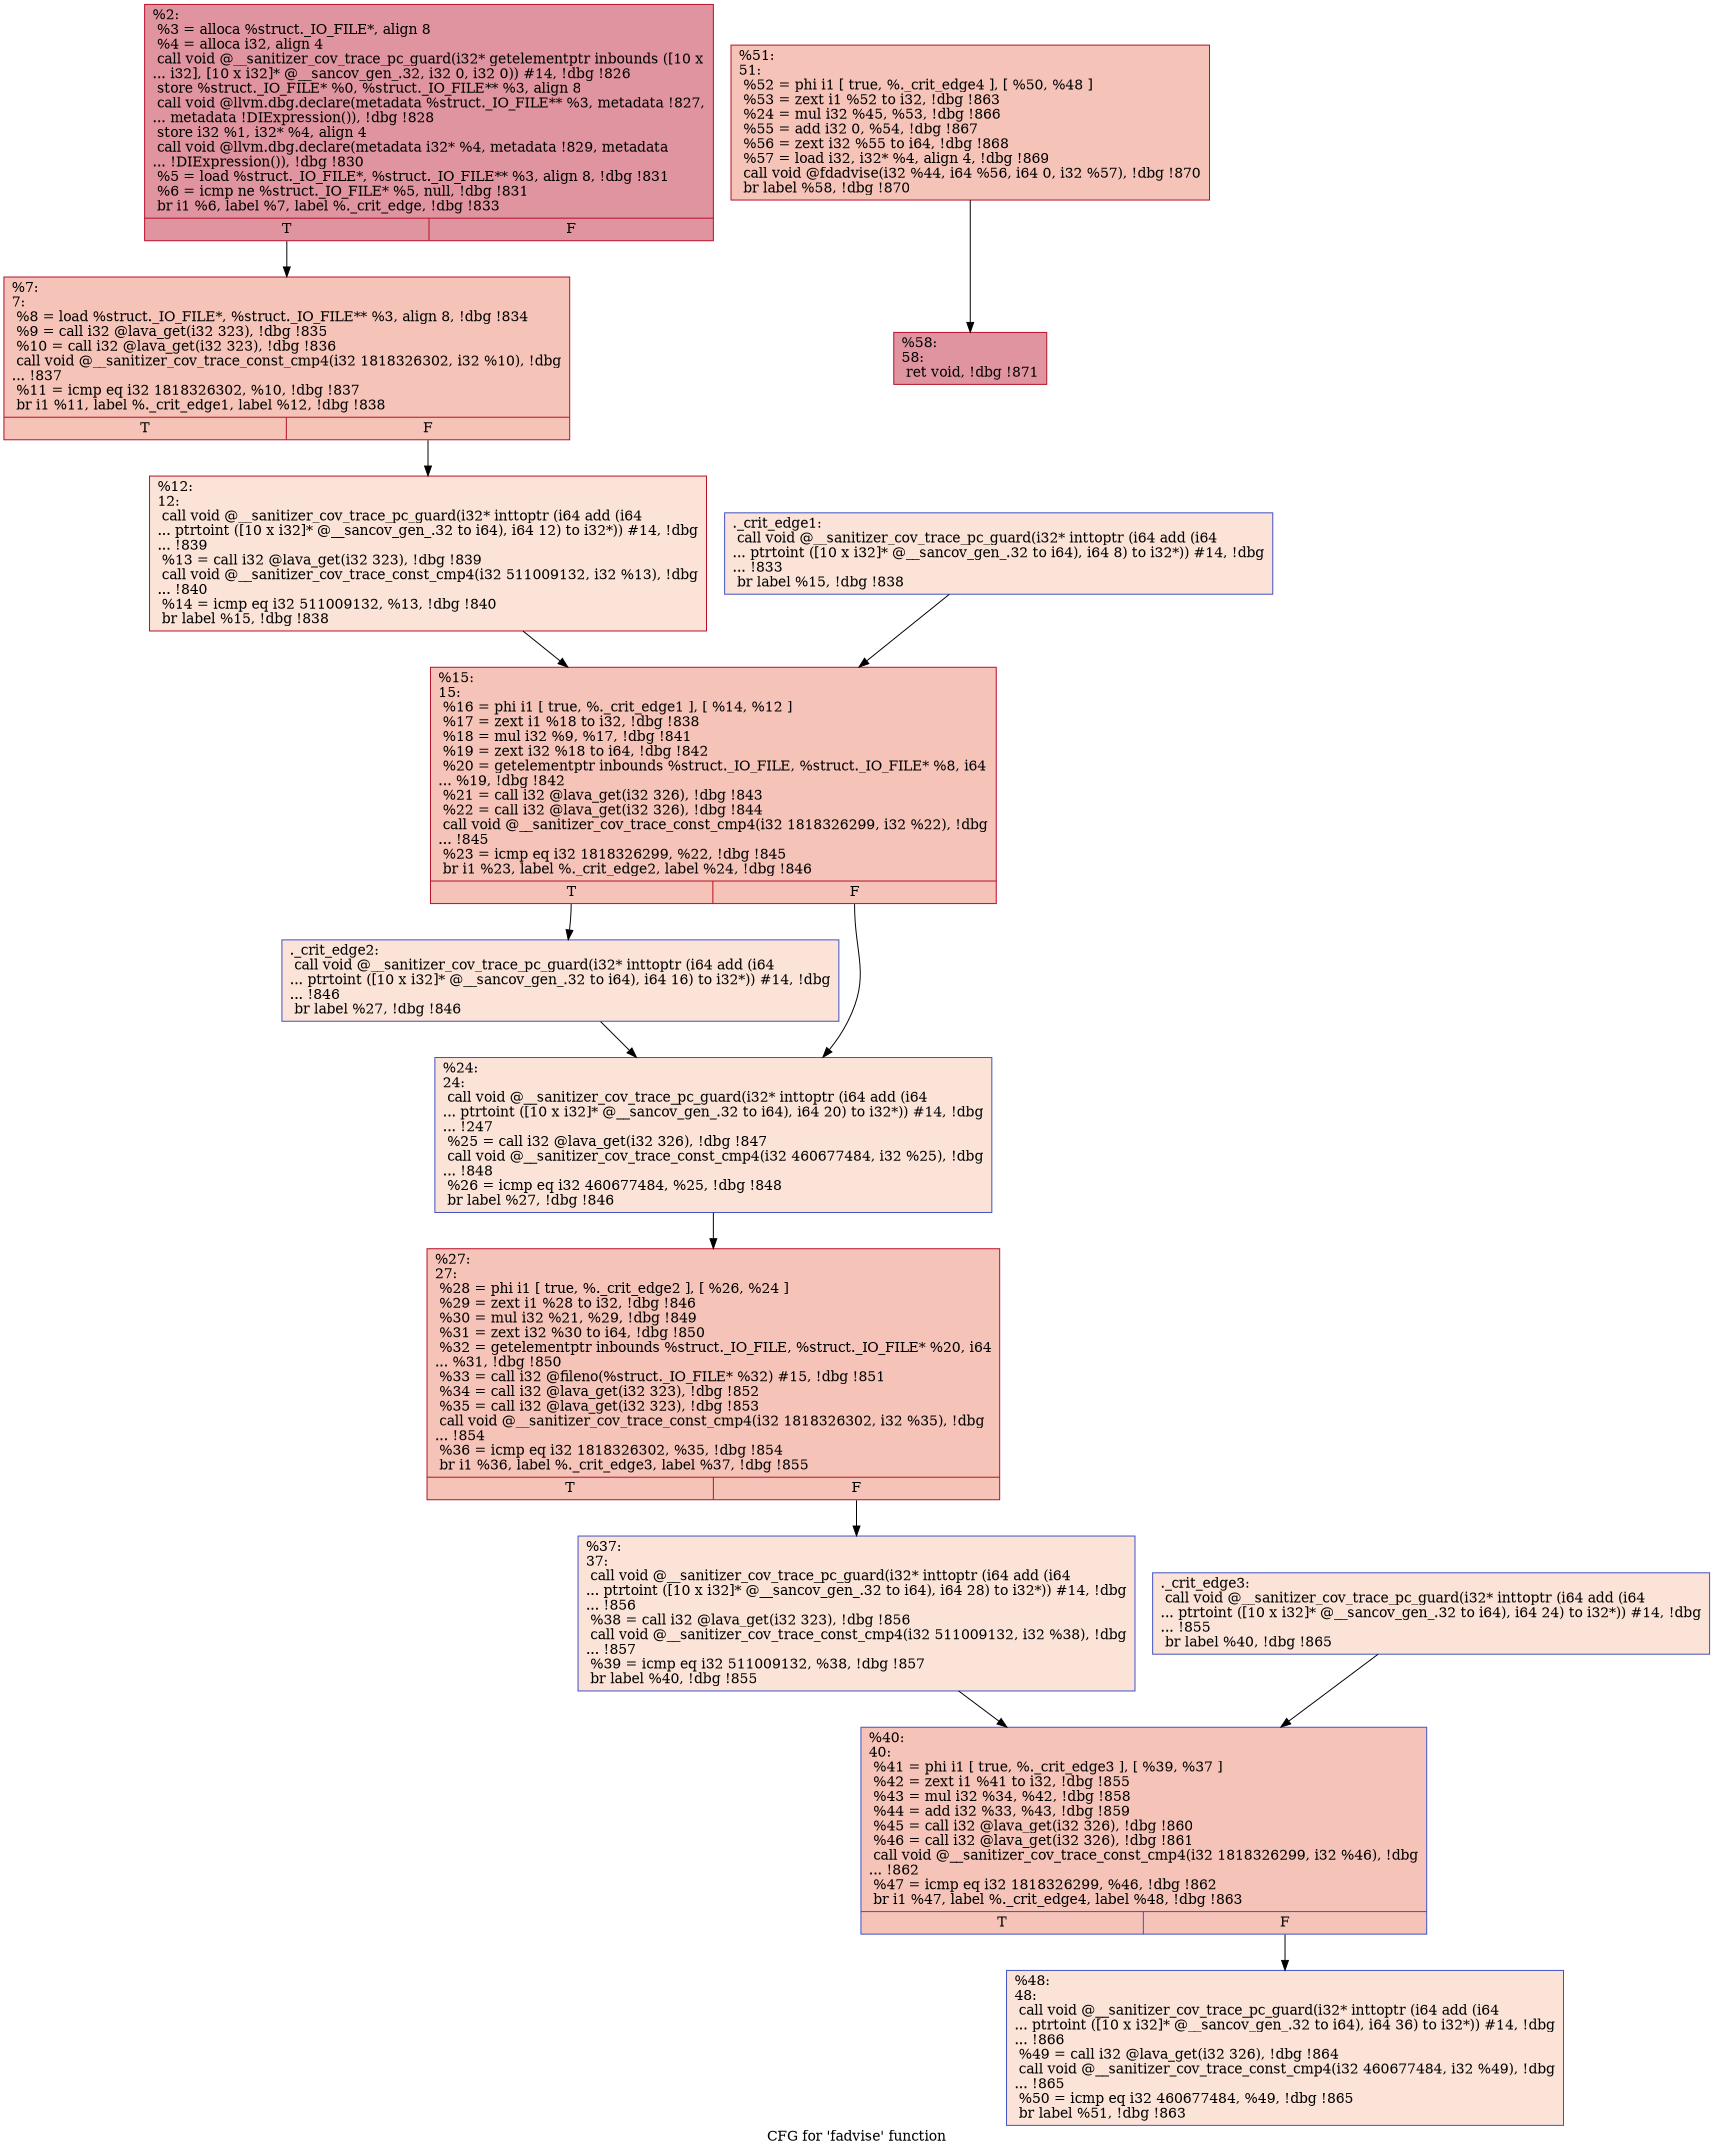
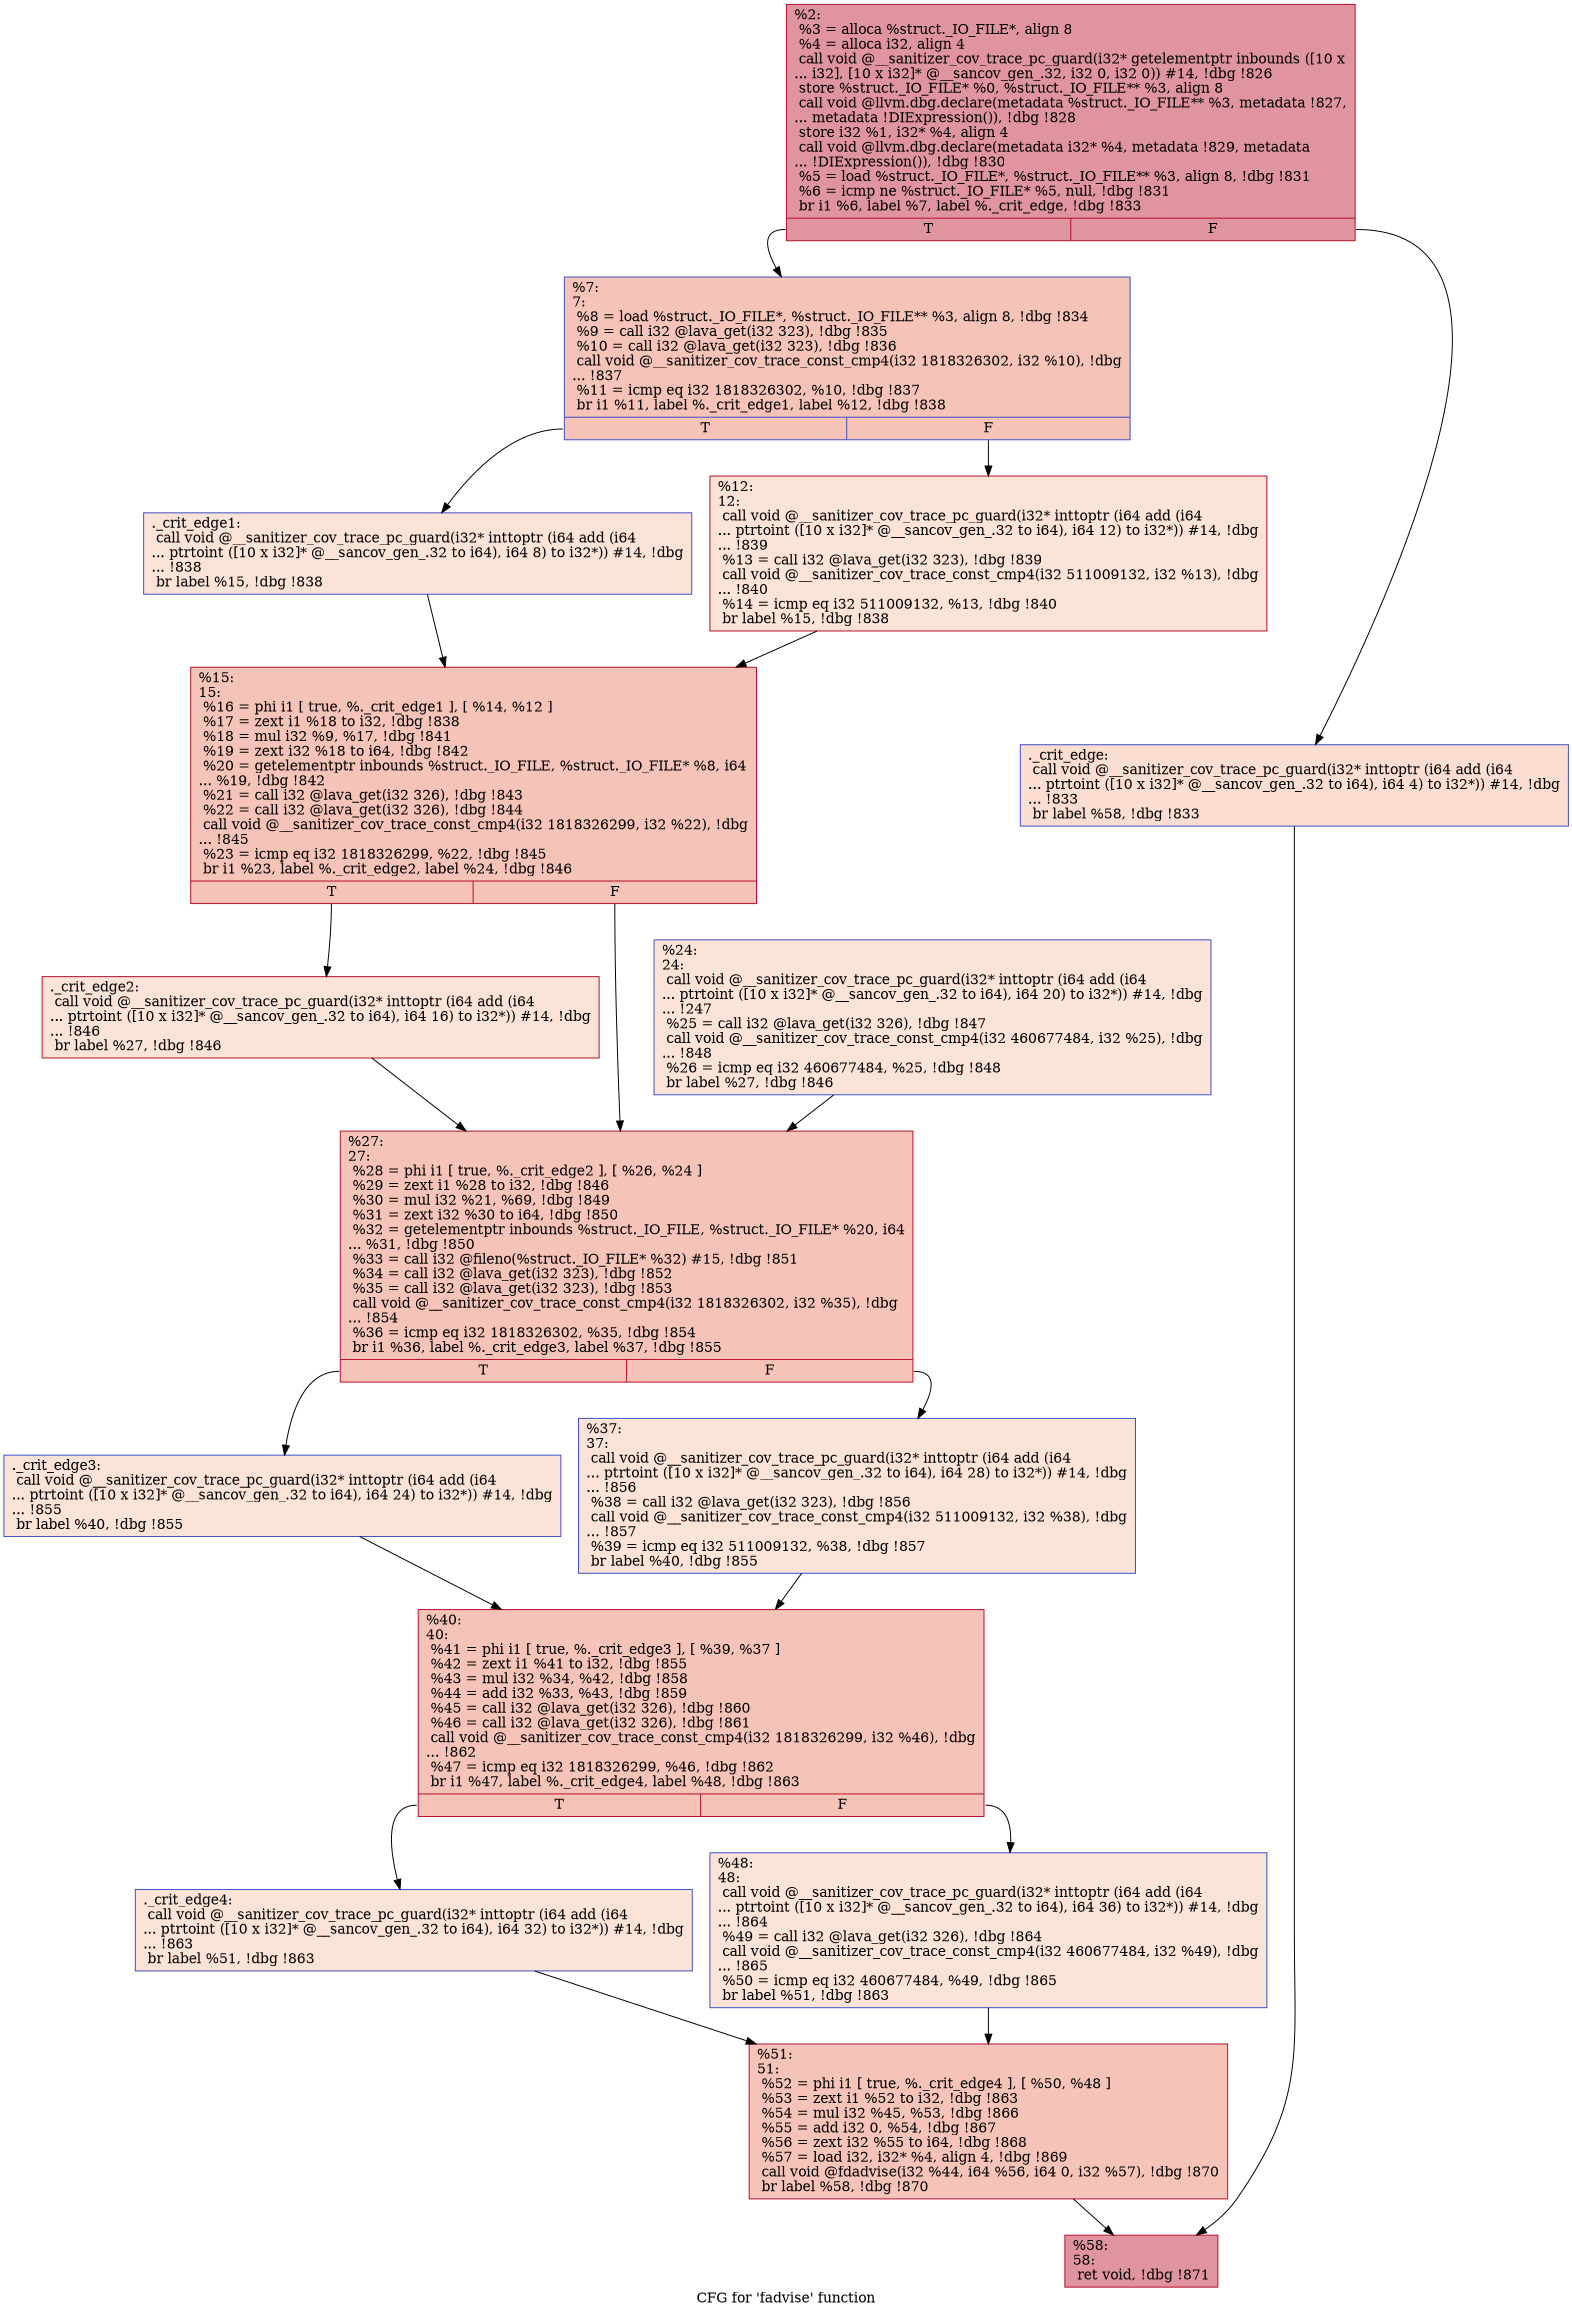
(870, 115) -> (888, 2114)
(287, 358) -> (847, 358)
none -> (497, 453)
(758, 568) -> (177, 568)
none -> (1294, 785)
(560, 981) -> (321, 1017)
(860, 981) -> (616, 1012)
(615, 1036) -> (415, 1091)
(566, 1318) -> (479, 1201)
none -> (301, 1398)
(1246, 1642) -> (98, 1525)
(1144, 1831) -> (701, 1713)
none -> (414, 1930)
none -> (988, 2021)
(1040, 2040) -> (743, 1922)
